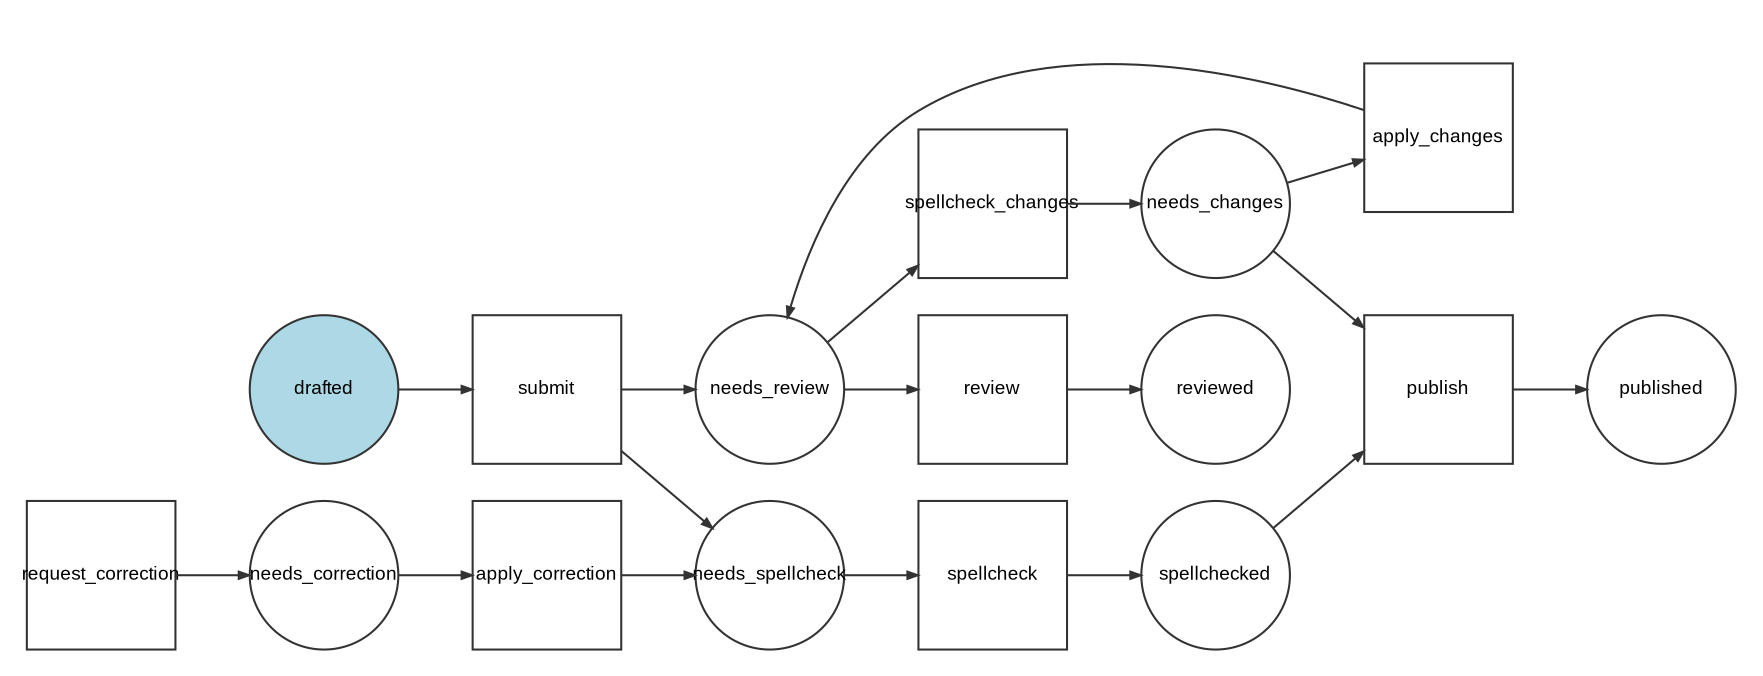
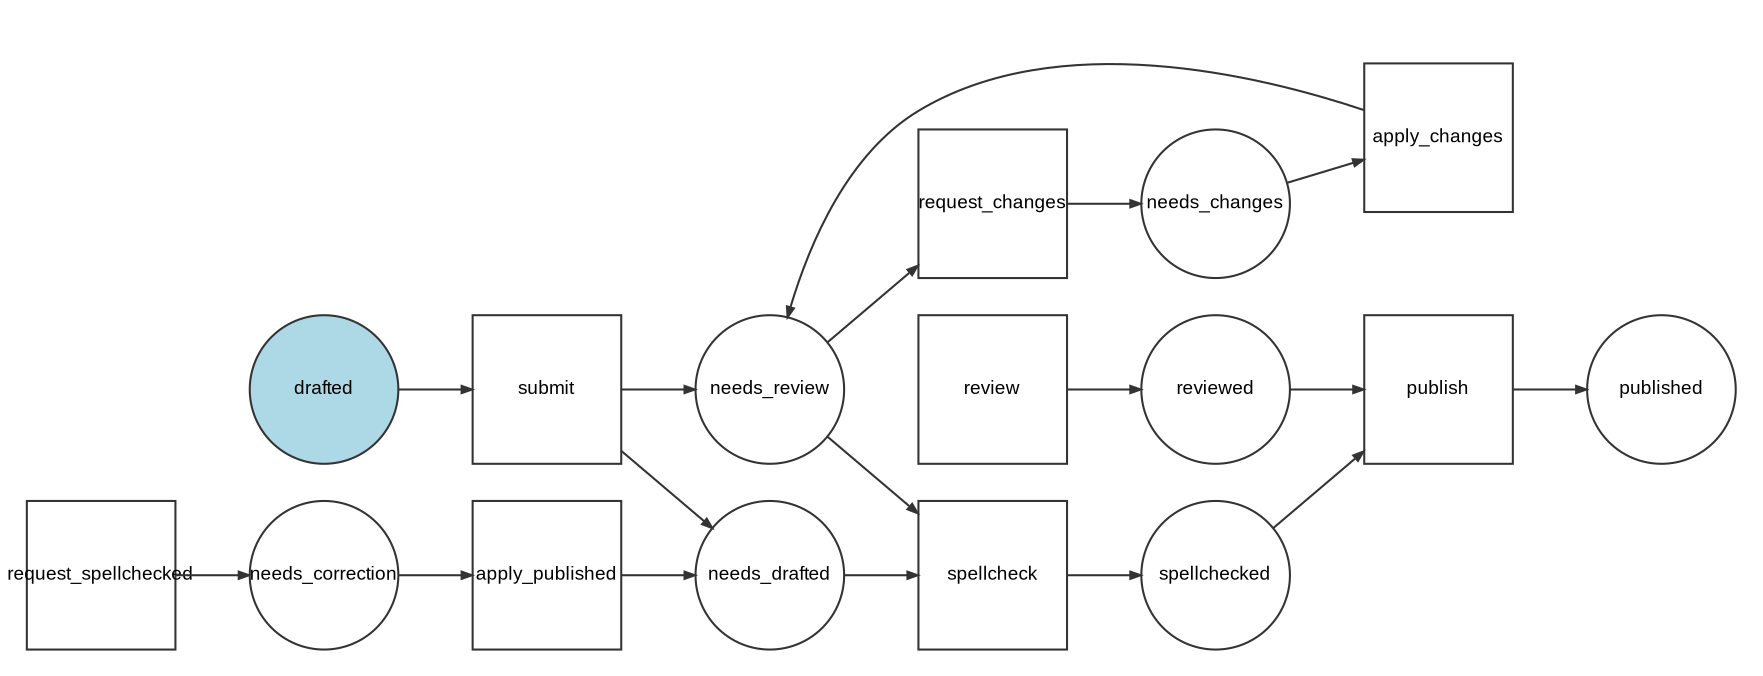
(993, 204) -> (993, 204)
(1314, 286) -> (1321, 389)
(876, 389) -> (868, 471)
(101, 575) -> (101, 575)
(547, 575) -> (547, 575)
(770, 575) -> (770, 575)
